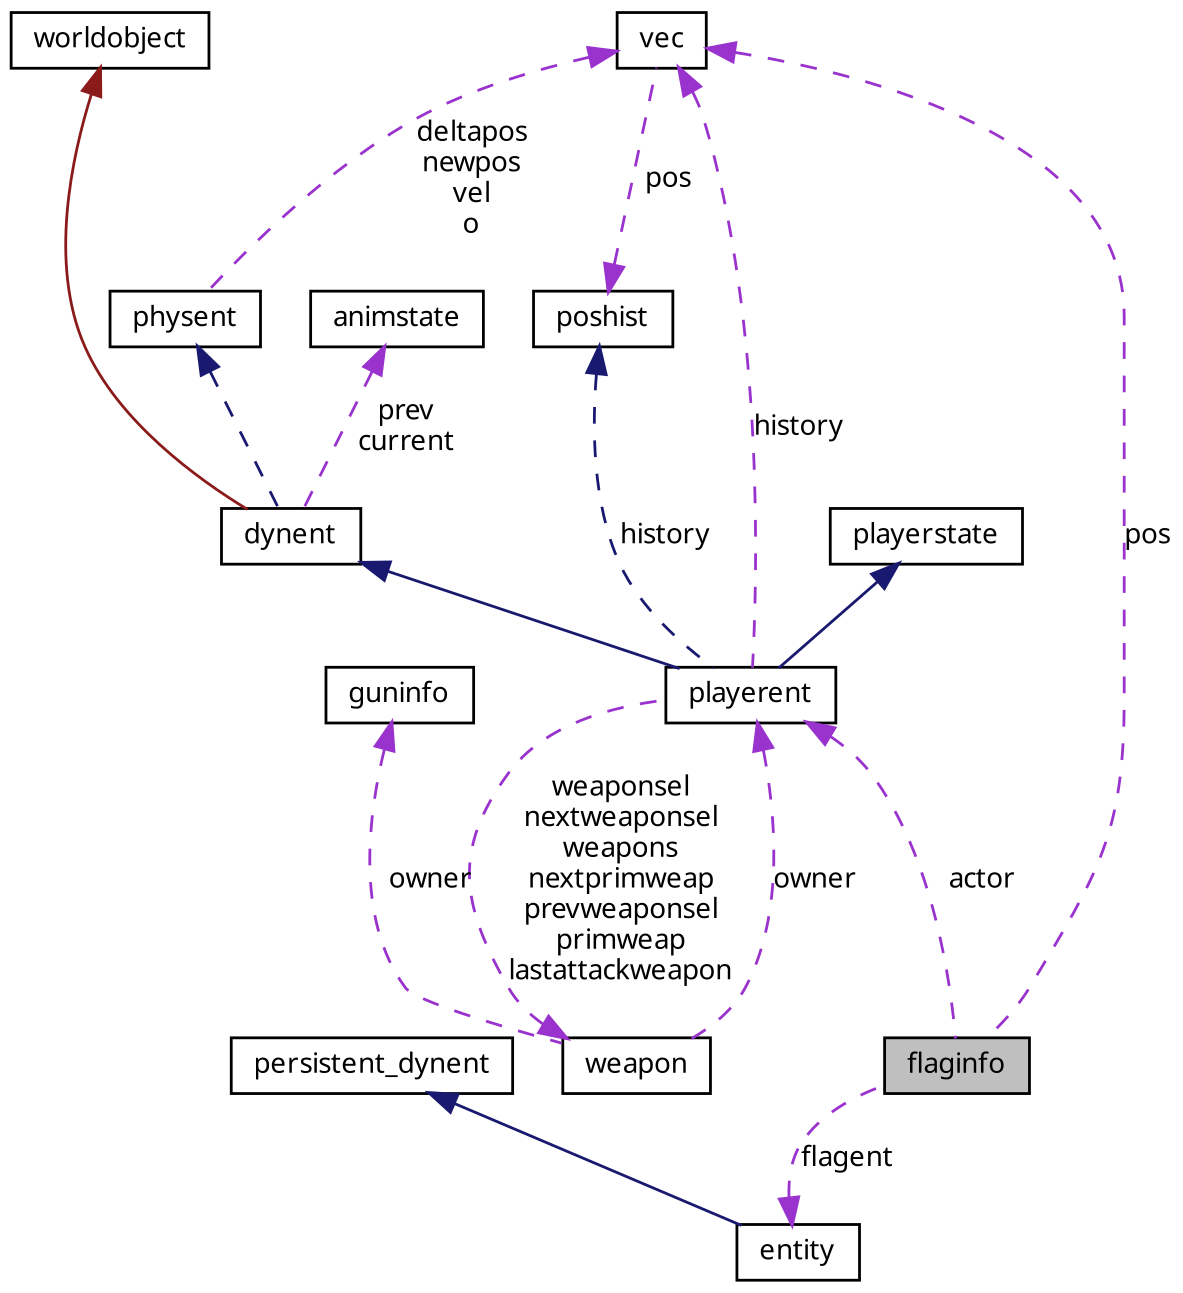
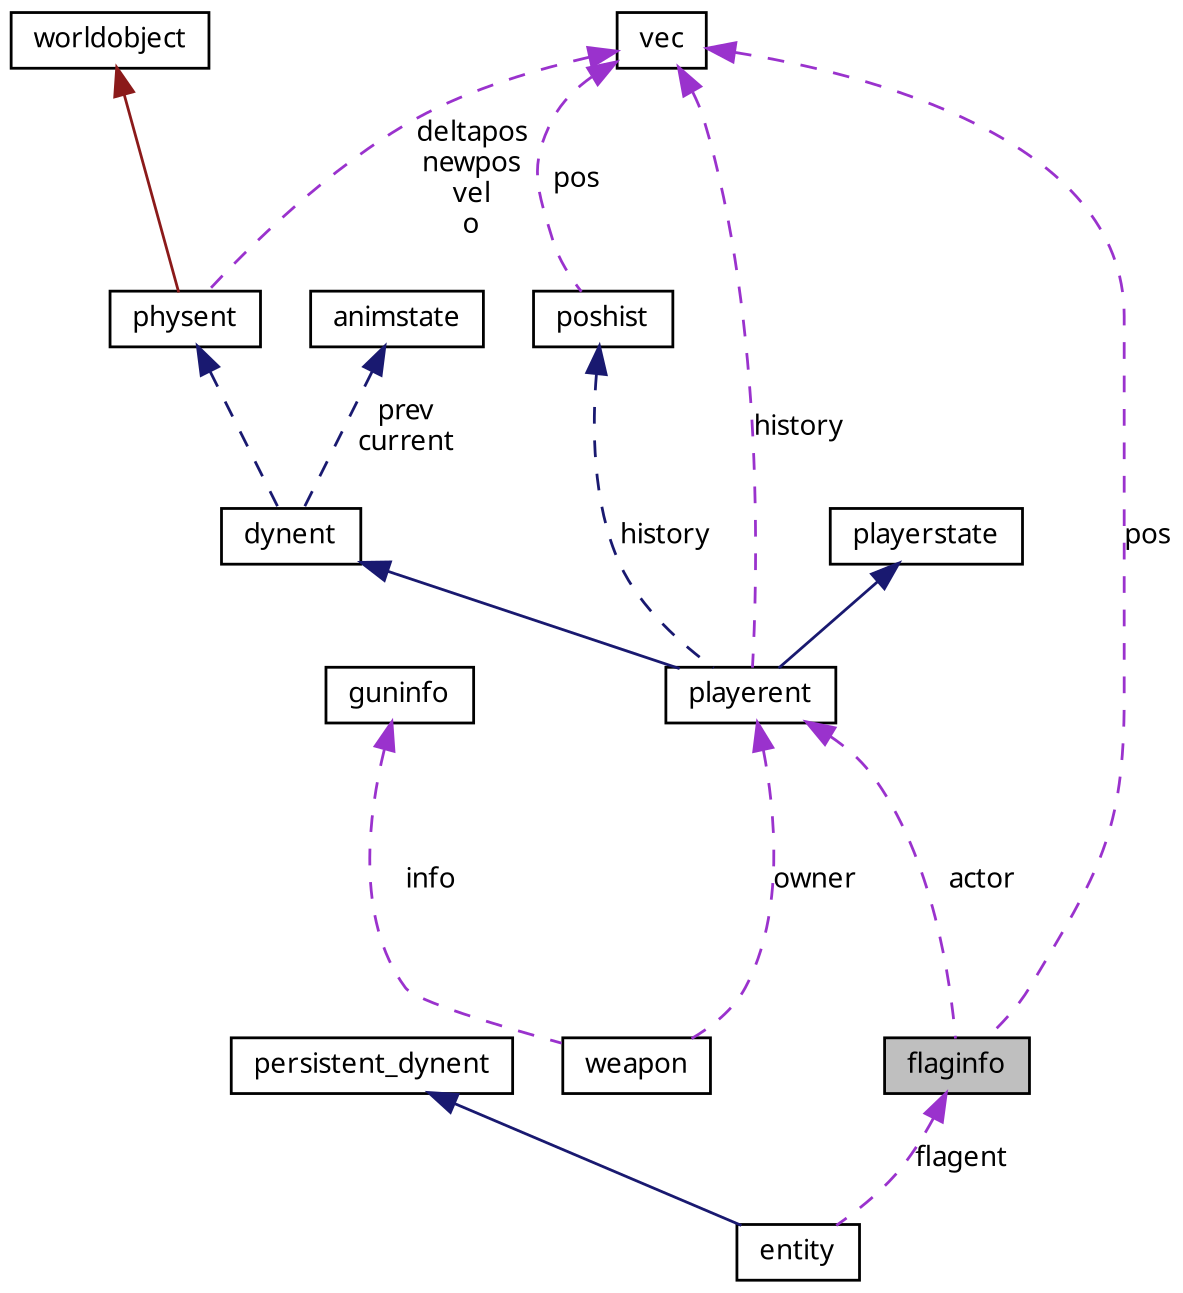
(635, 166) -> (538, 180)
(81, 335) -> (151, 194)
(338, 441) -> (338, 441)
(482, 818) -> none
(432, 880) -> (432, 880)
(816, 1125) -> (892, 1178)
